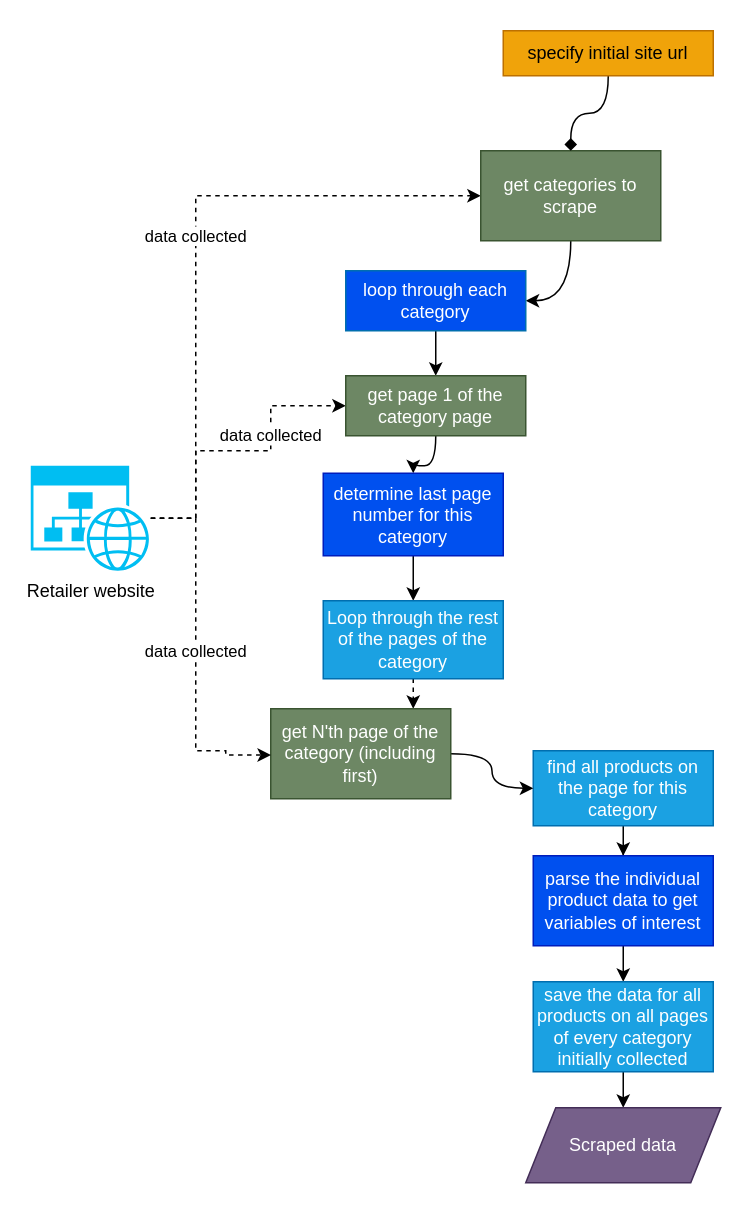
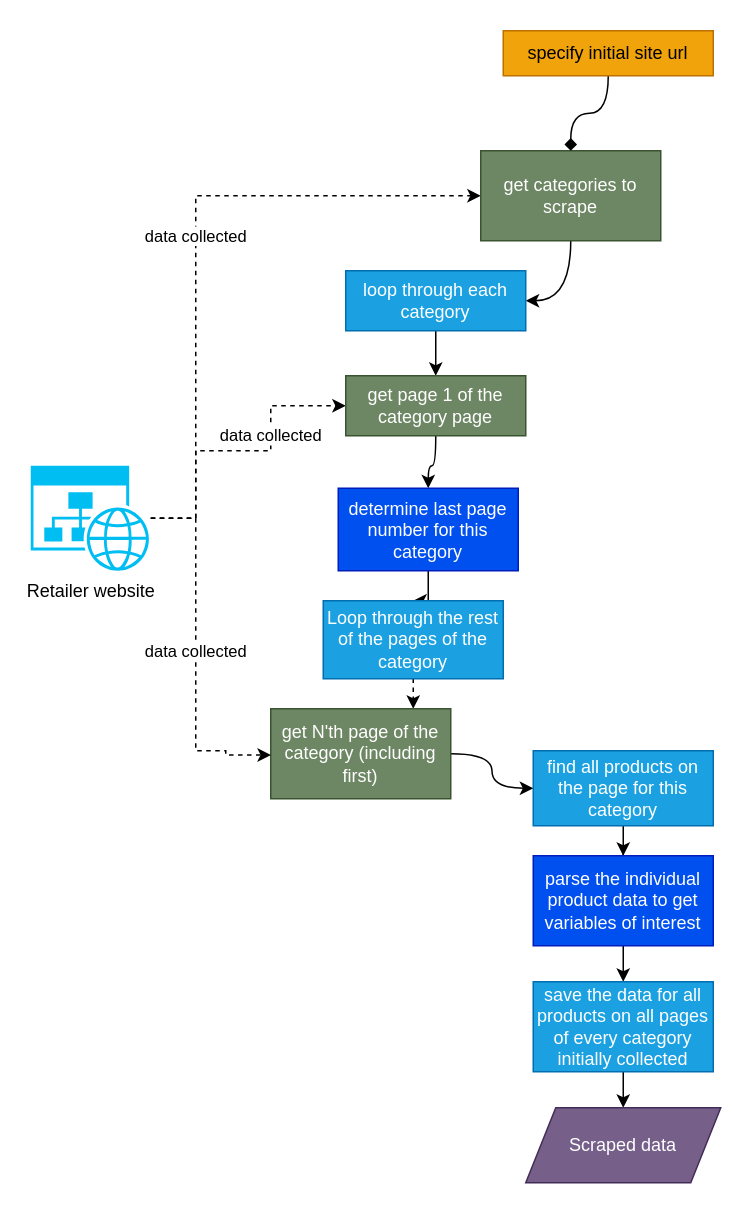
(436, 301) -> (436, 301)
(413, 515) -> (428, 530)
